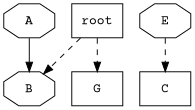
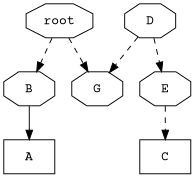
(29, 21) -> (29, 157)
(97, 21) -> (60, 21)
none -> (150, 21)
(29, 50) -> (29, 118)
(97, 89) -> (97, 89)
